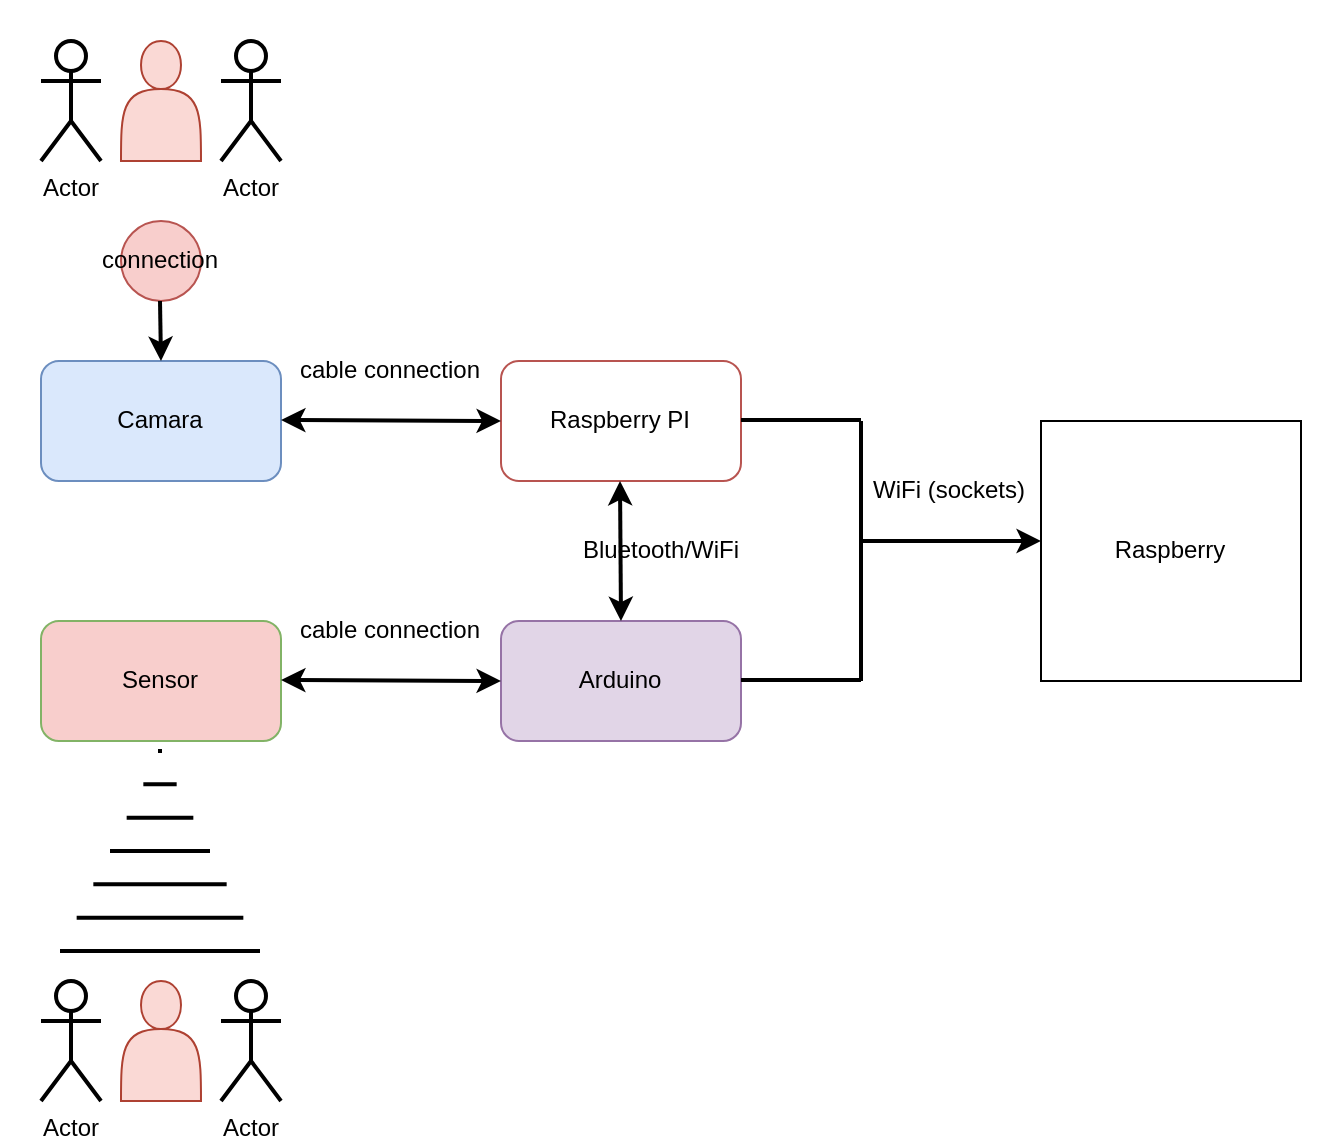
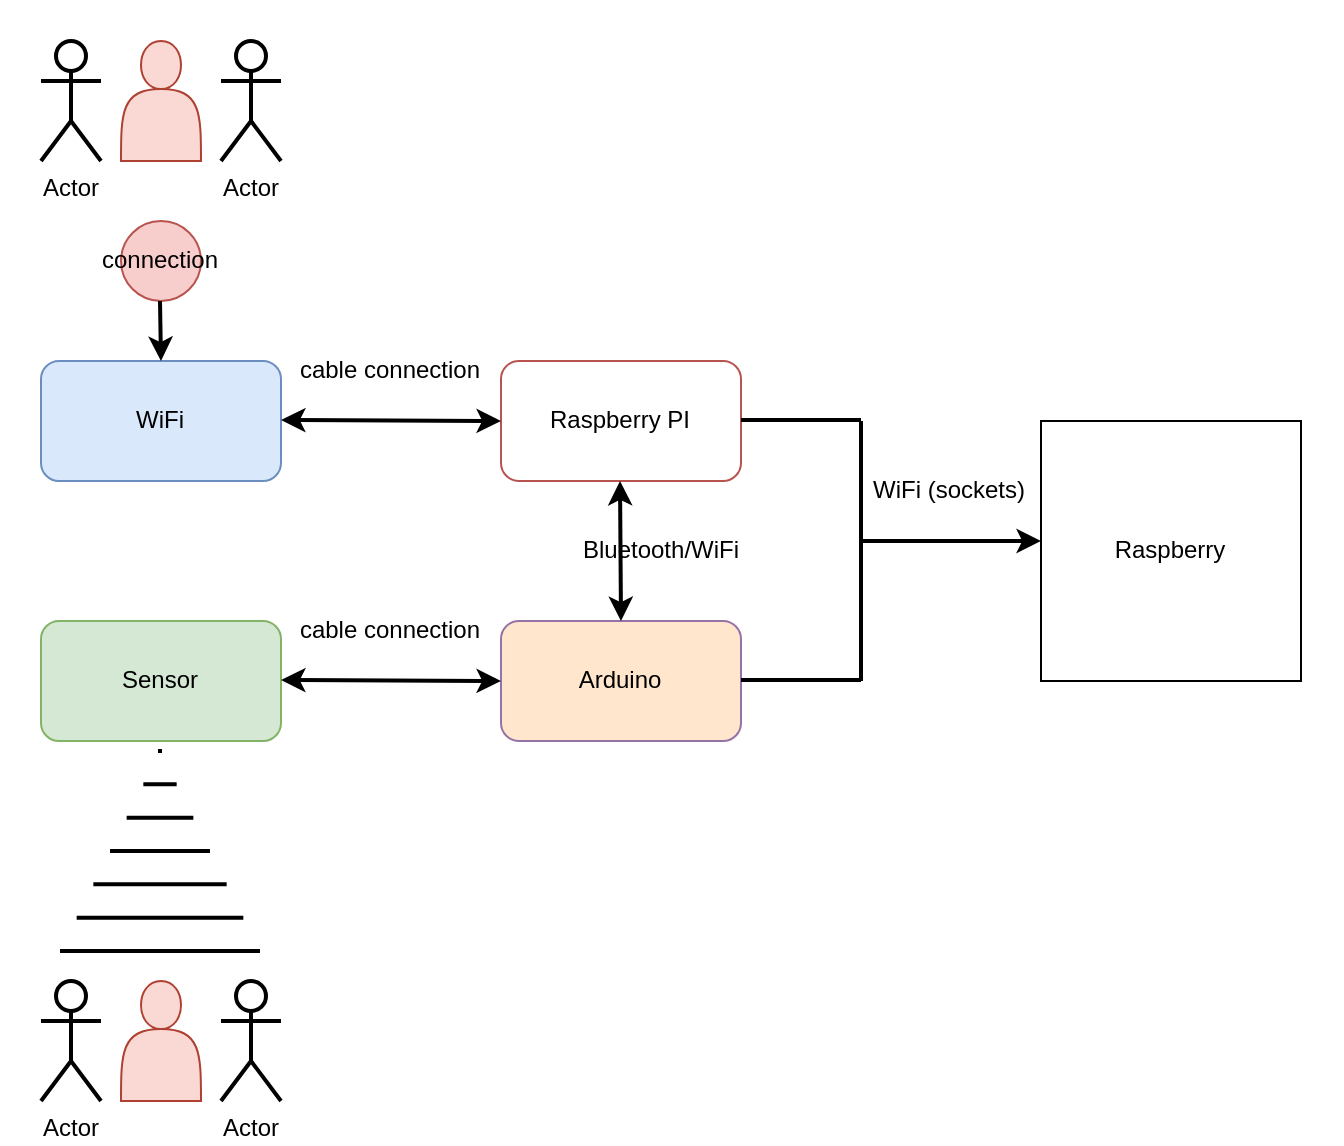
(161, 421) -> (161, 421)
(161, 681) -> (161, 681)
(621, 681) -> (621, 681)
